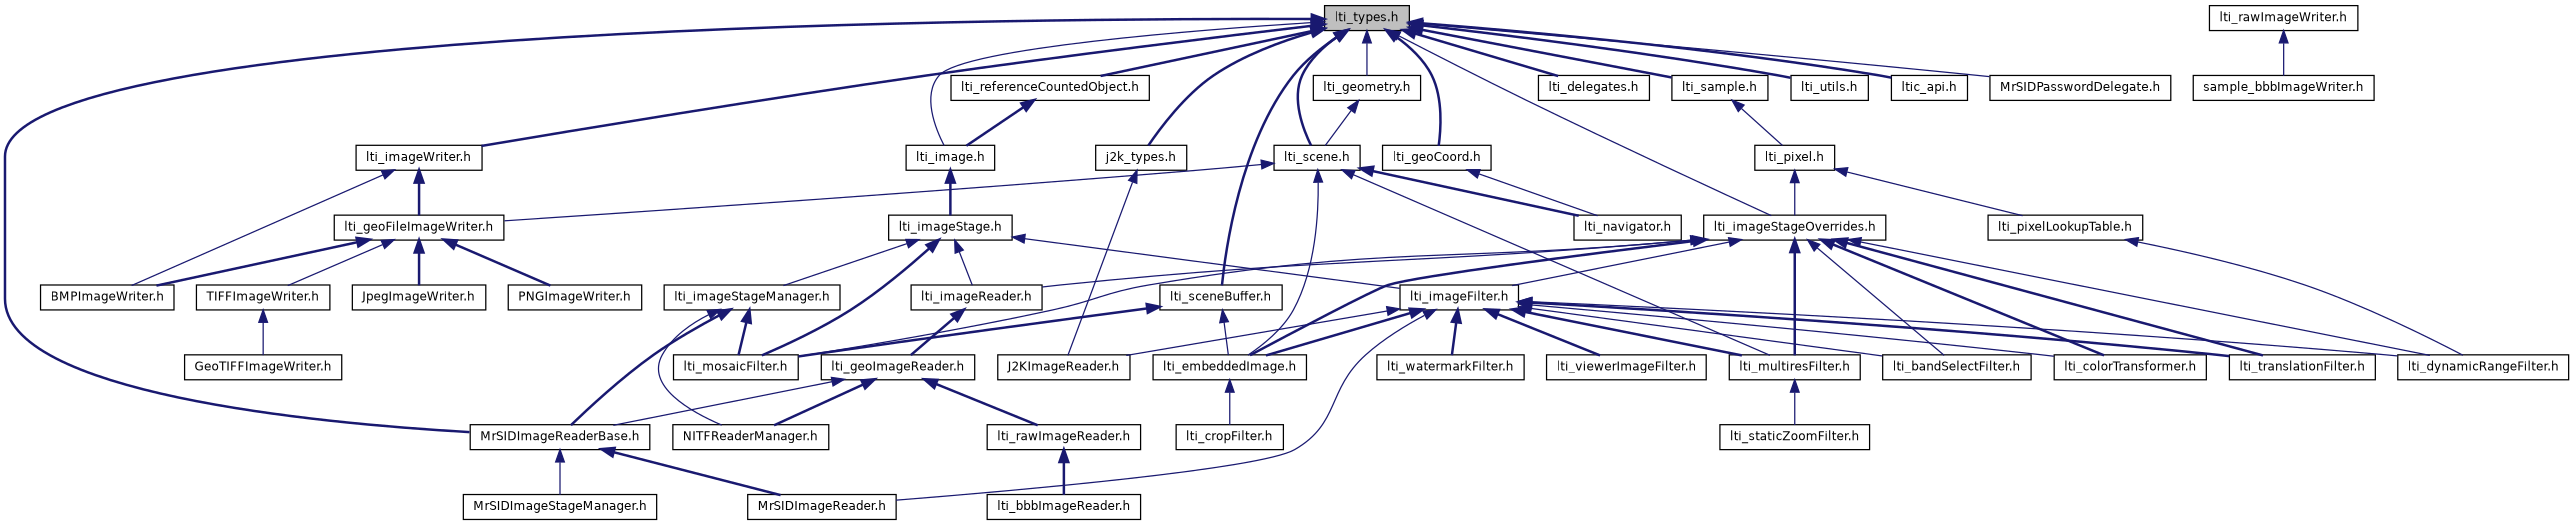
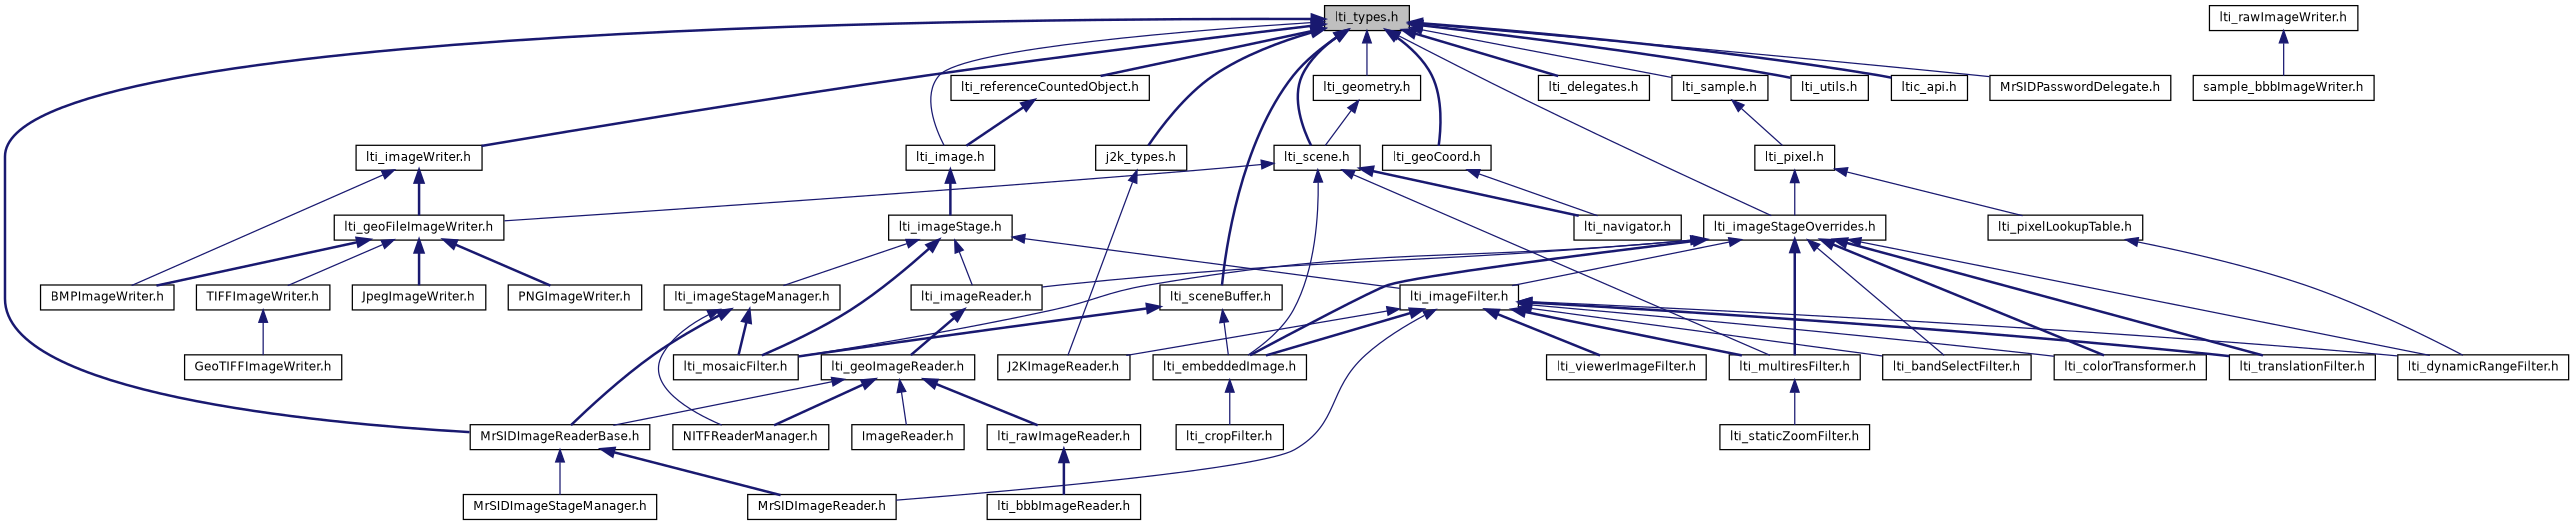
(1547, 54) -> (1547, 54)
(1451, 367) -> none
none -> (908, 437)
